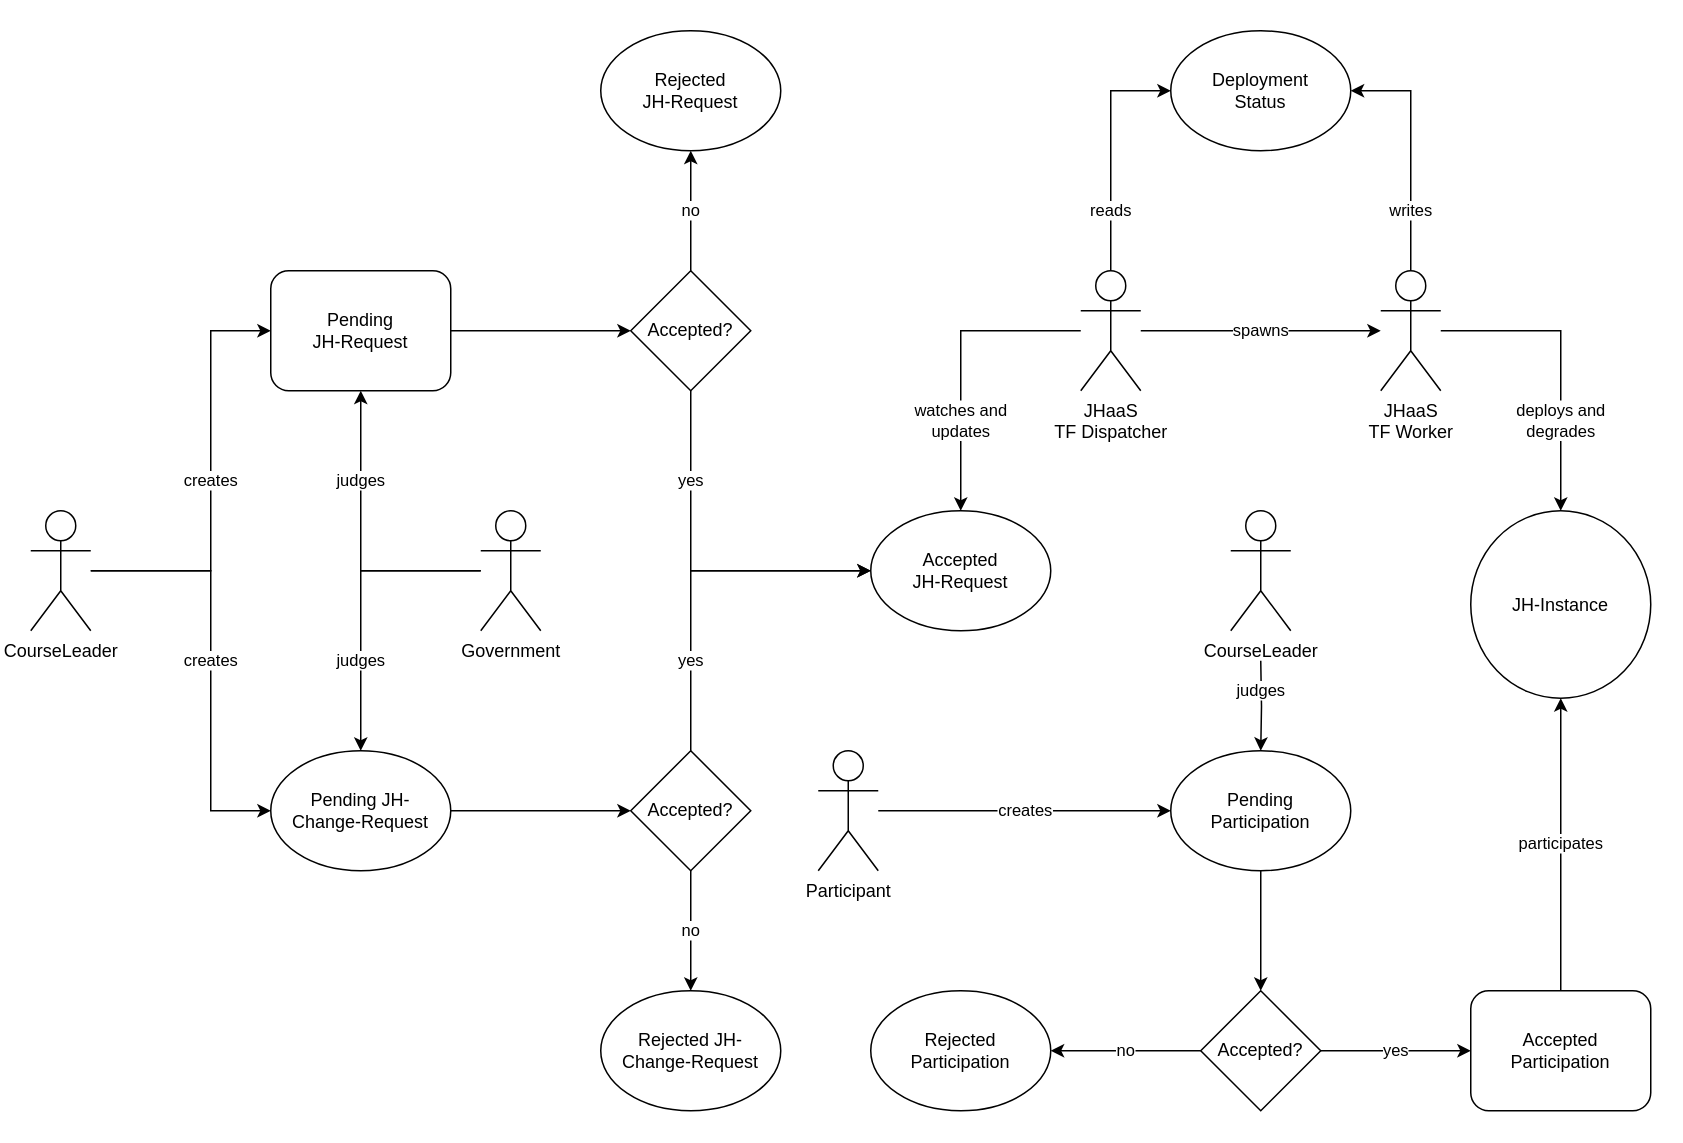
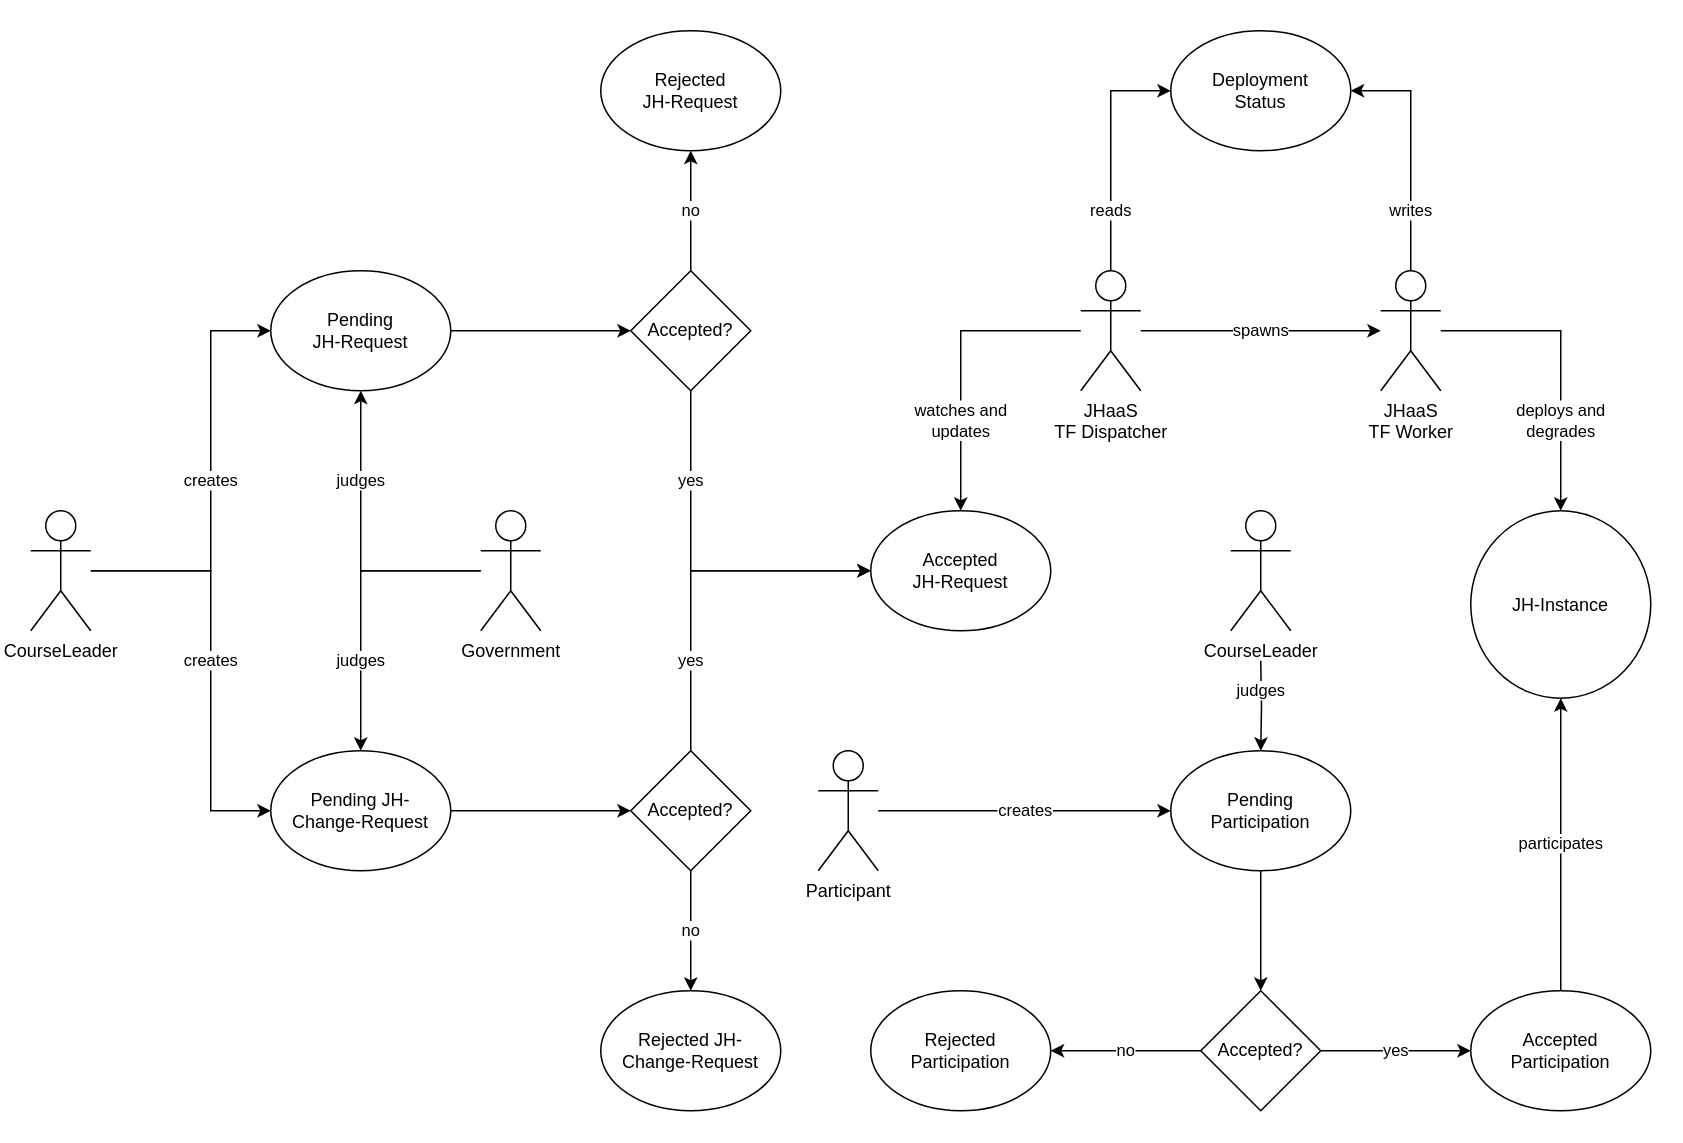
(361, 331) -> (361, 331)
(1561, 1051) -> (1561, 1051)
